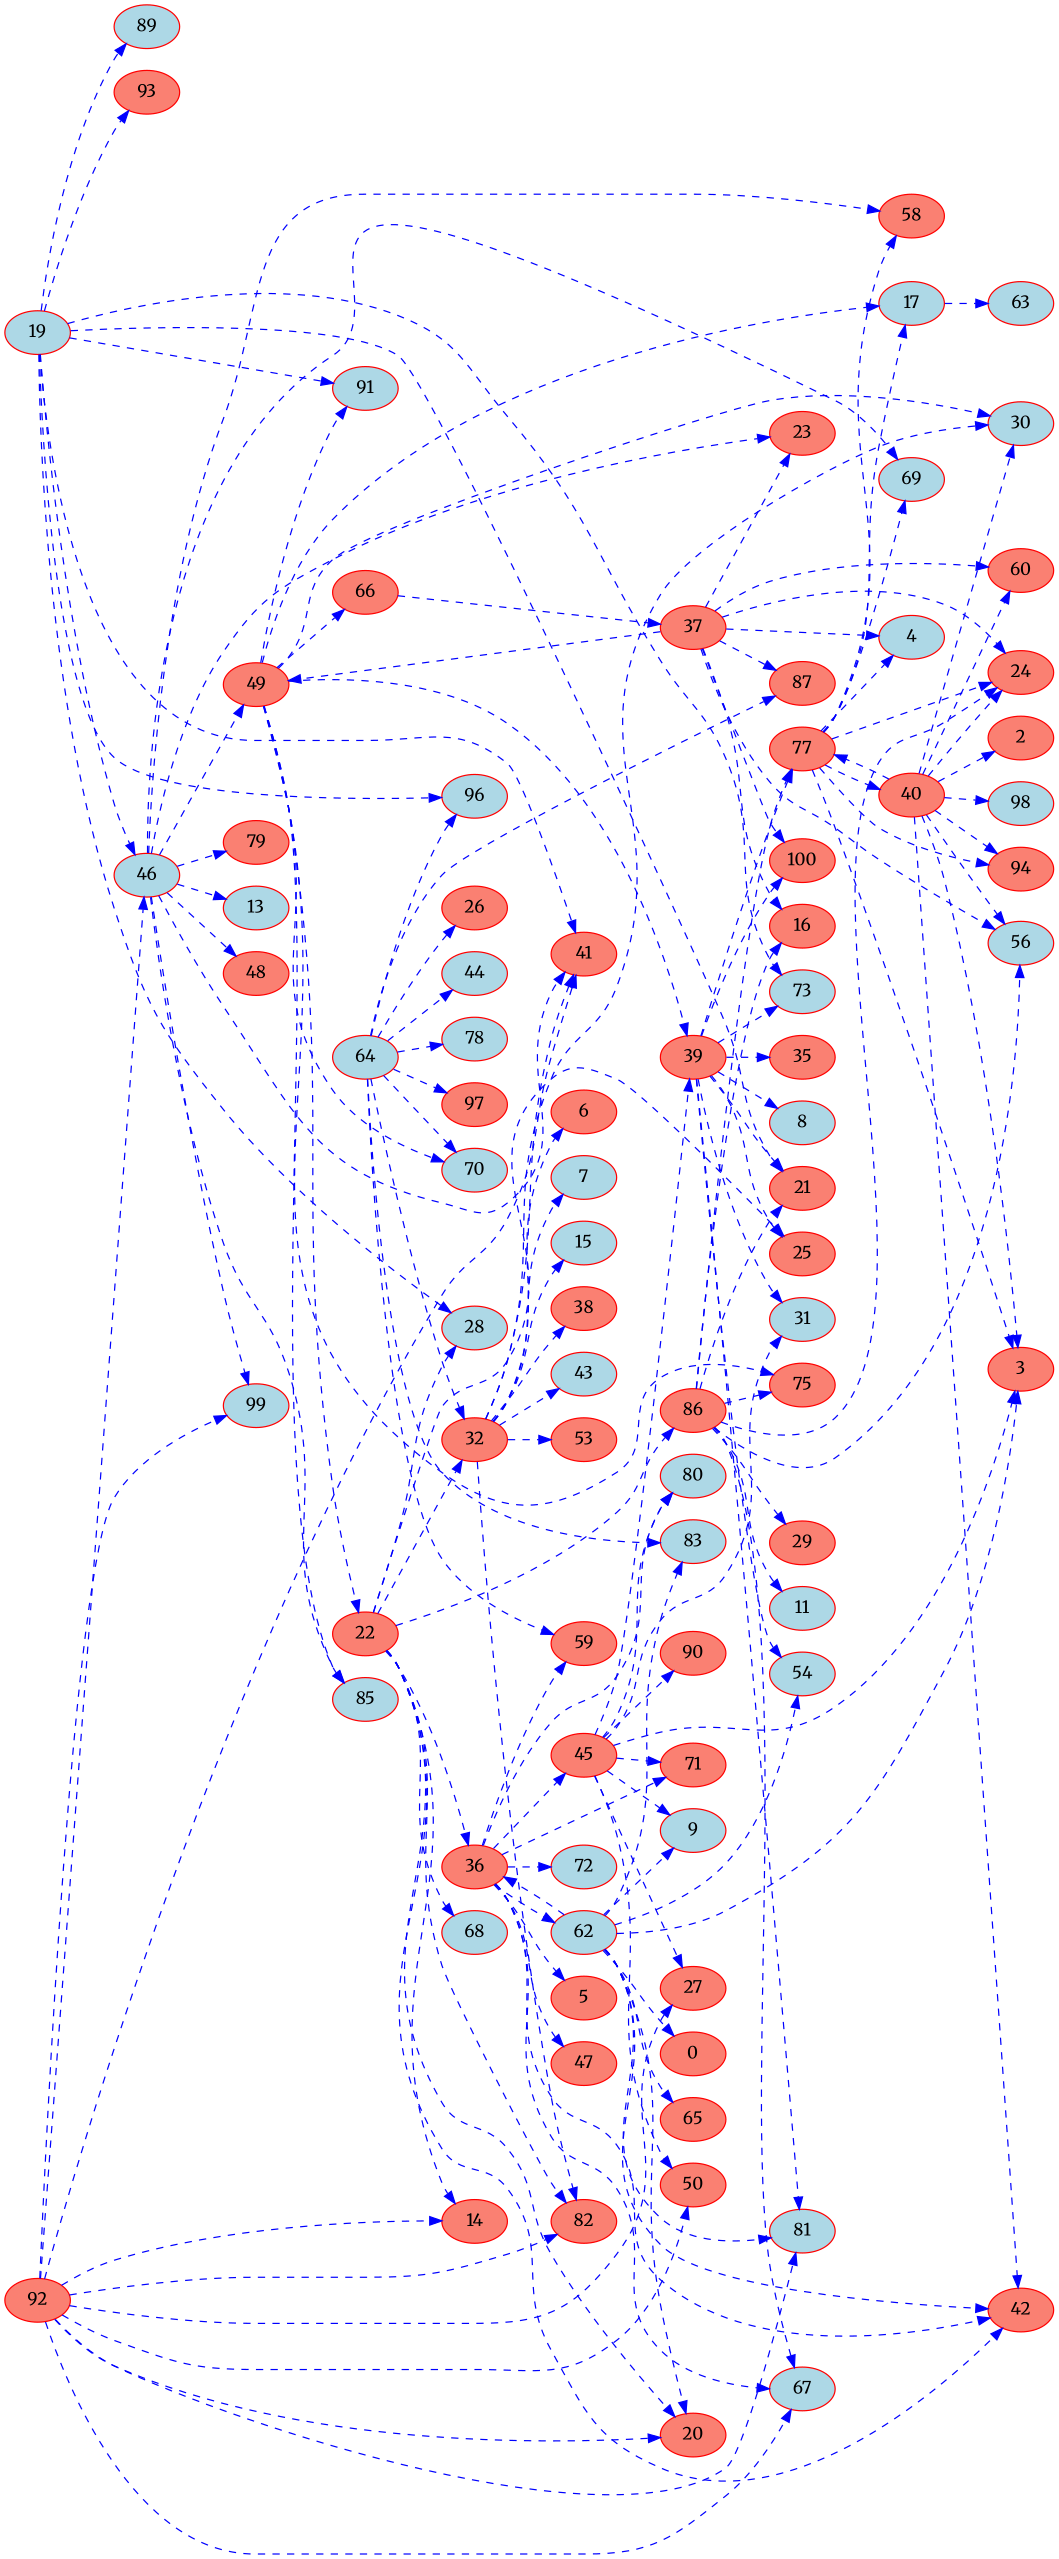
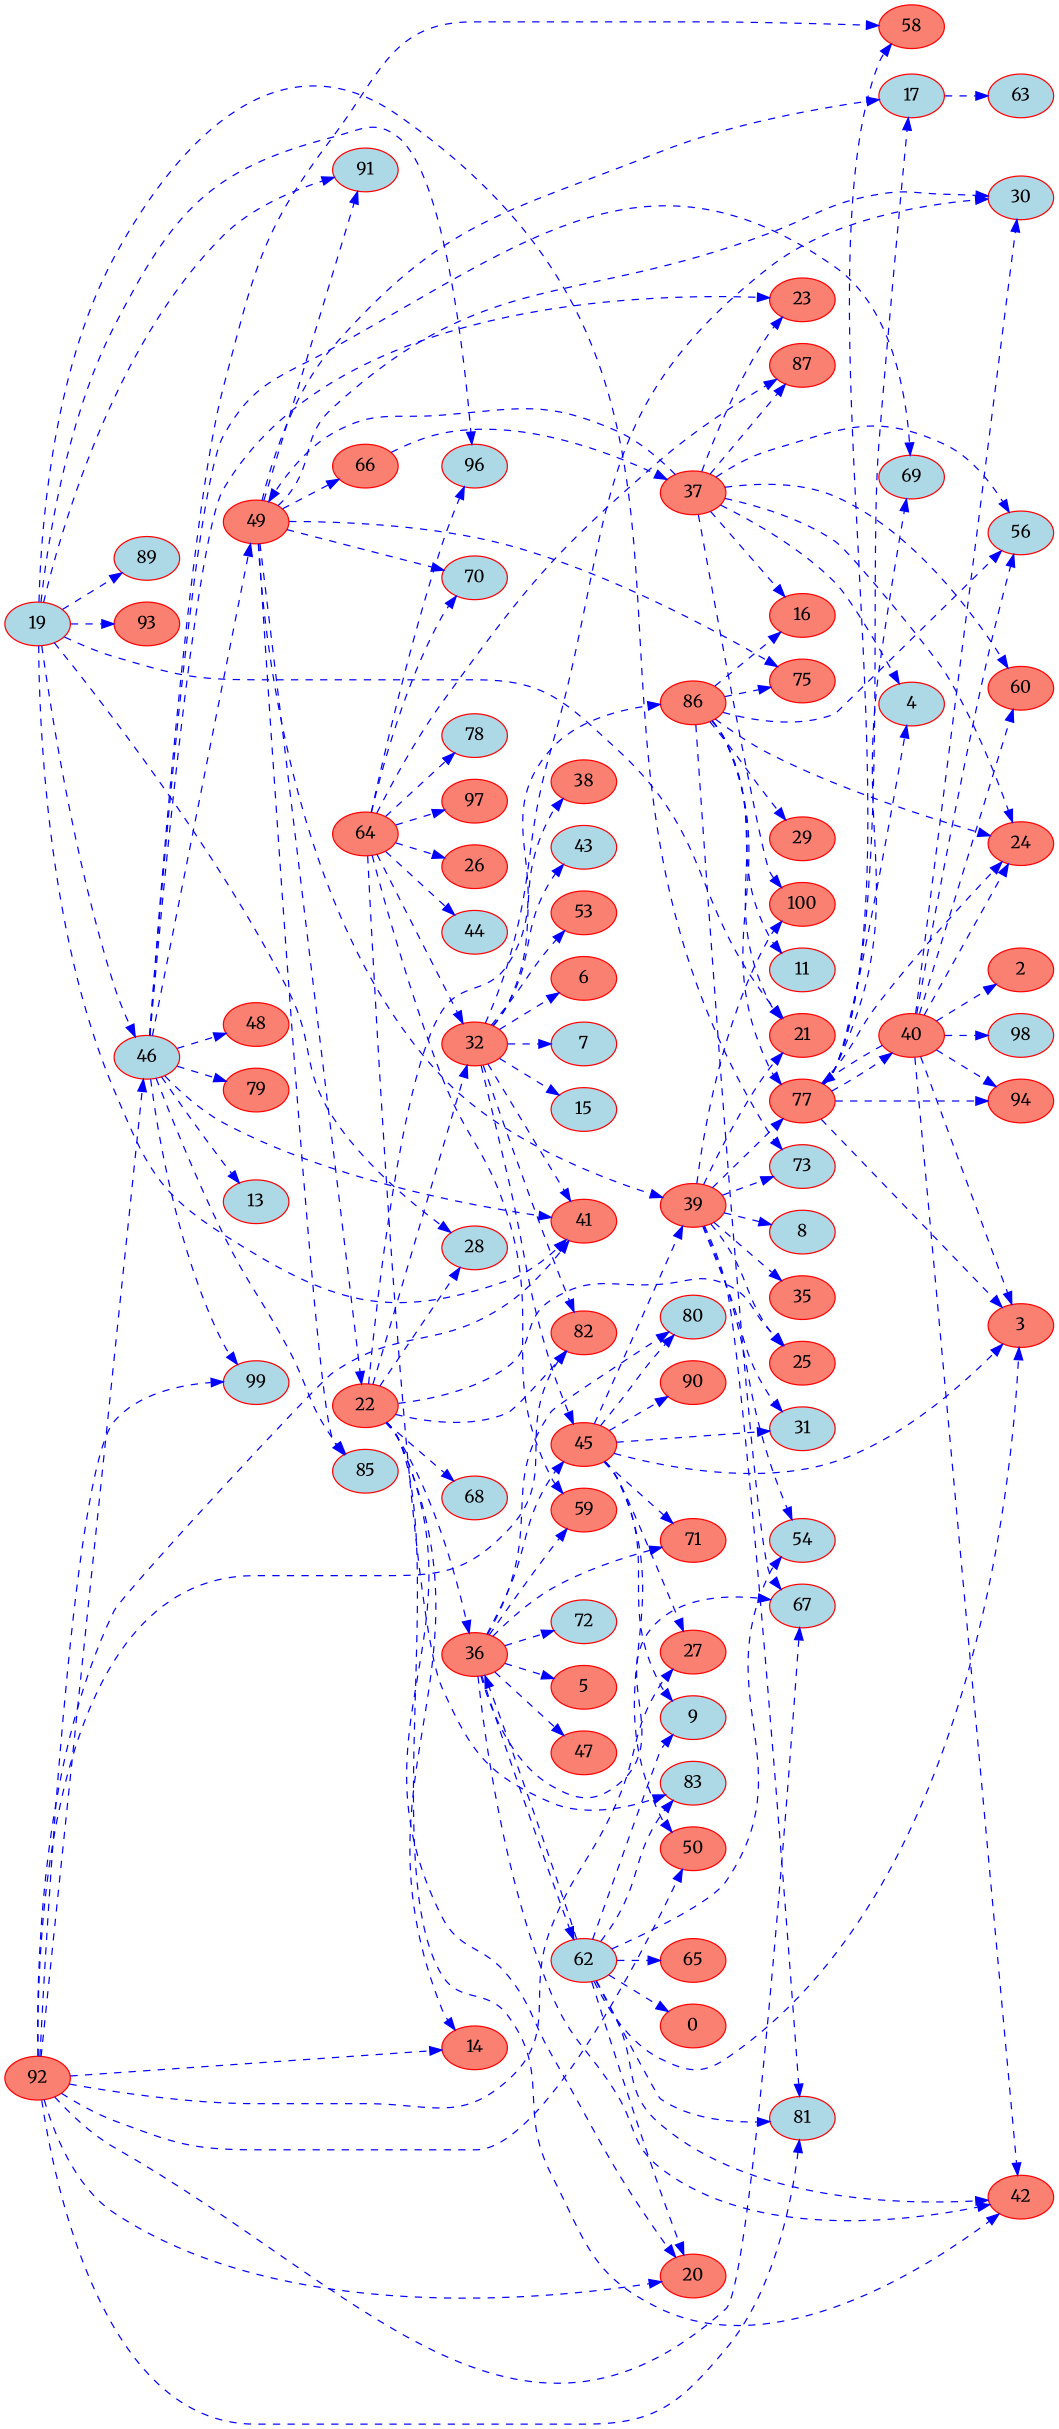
(365, 1057) -> (365, 834)
none -> (519, 1231)
